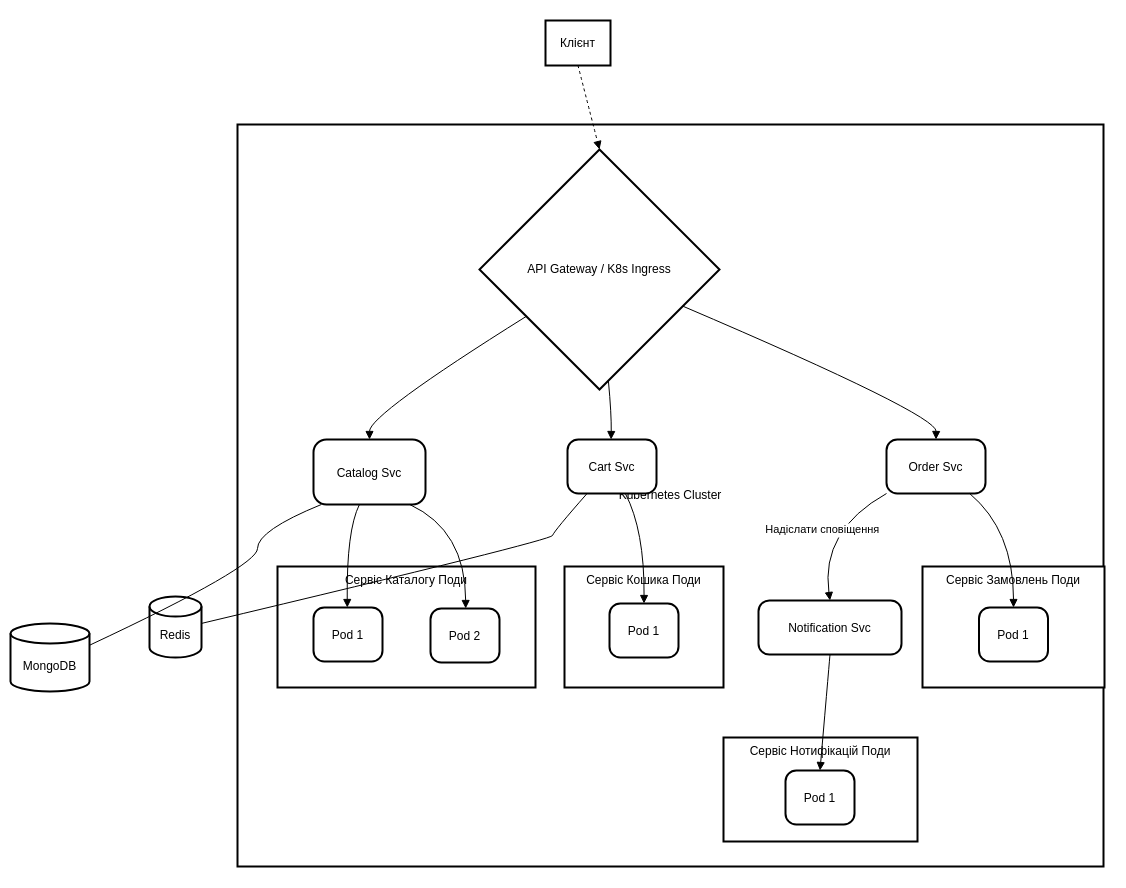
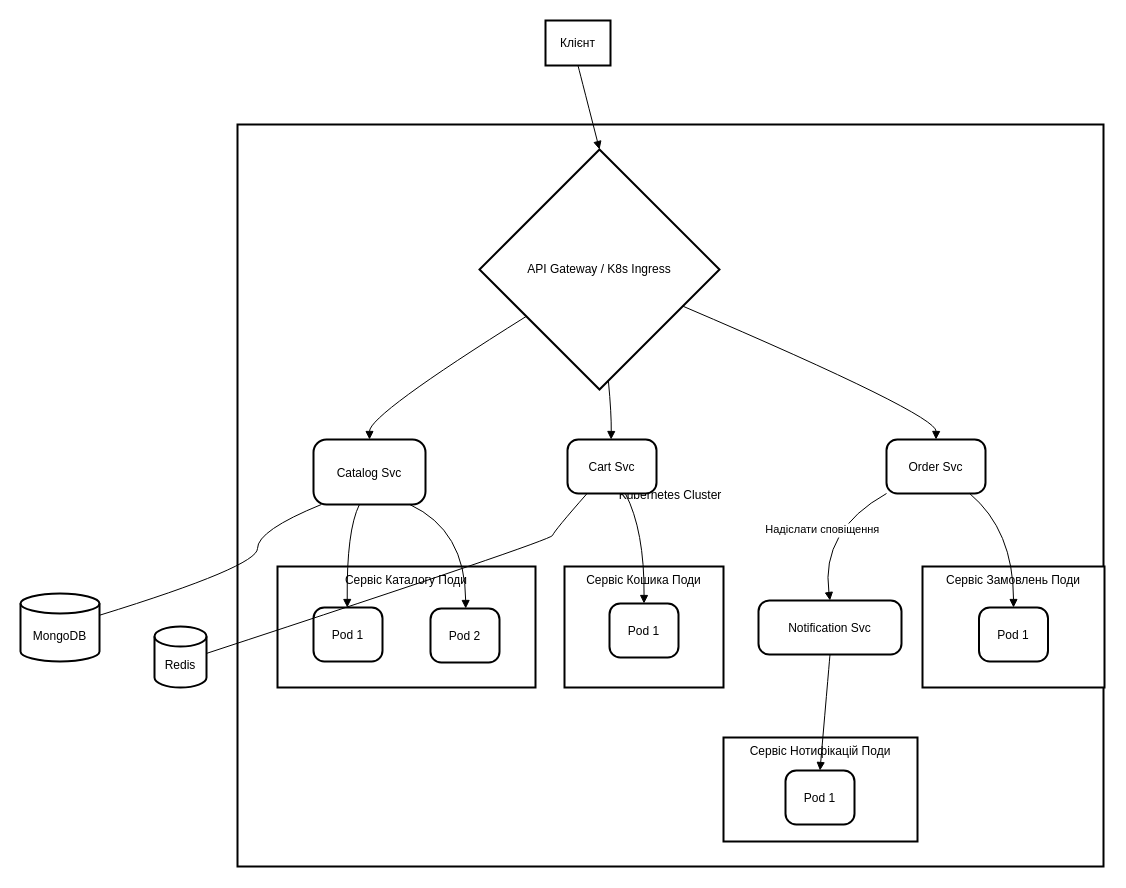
(588, 104) -> (588, 104)
(176, 627) -> (181, 657)
(50, 658) -> (60, 628)
